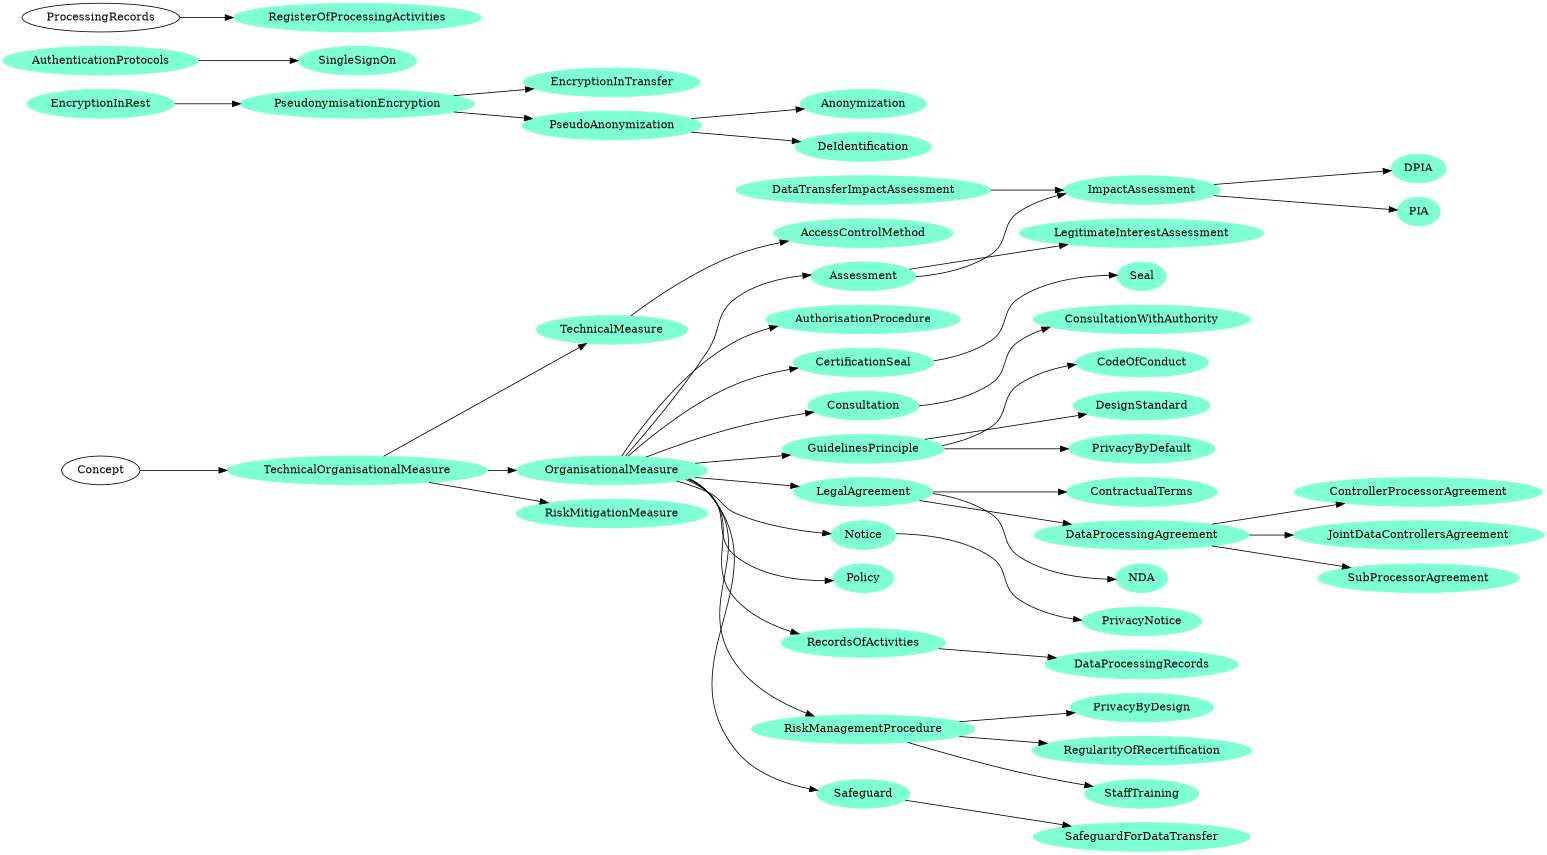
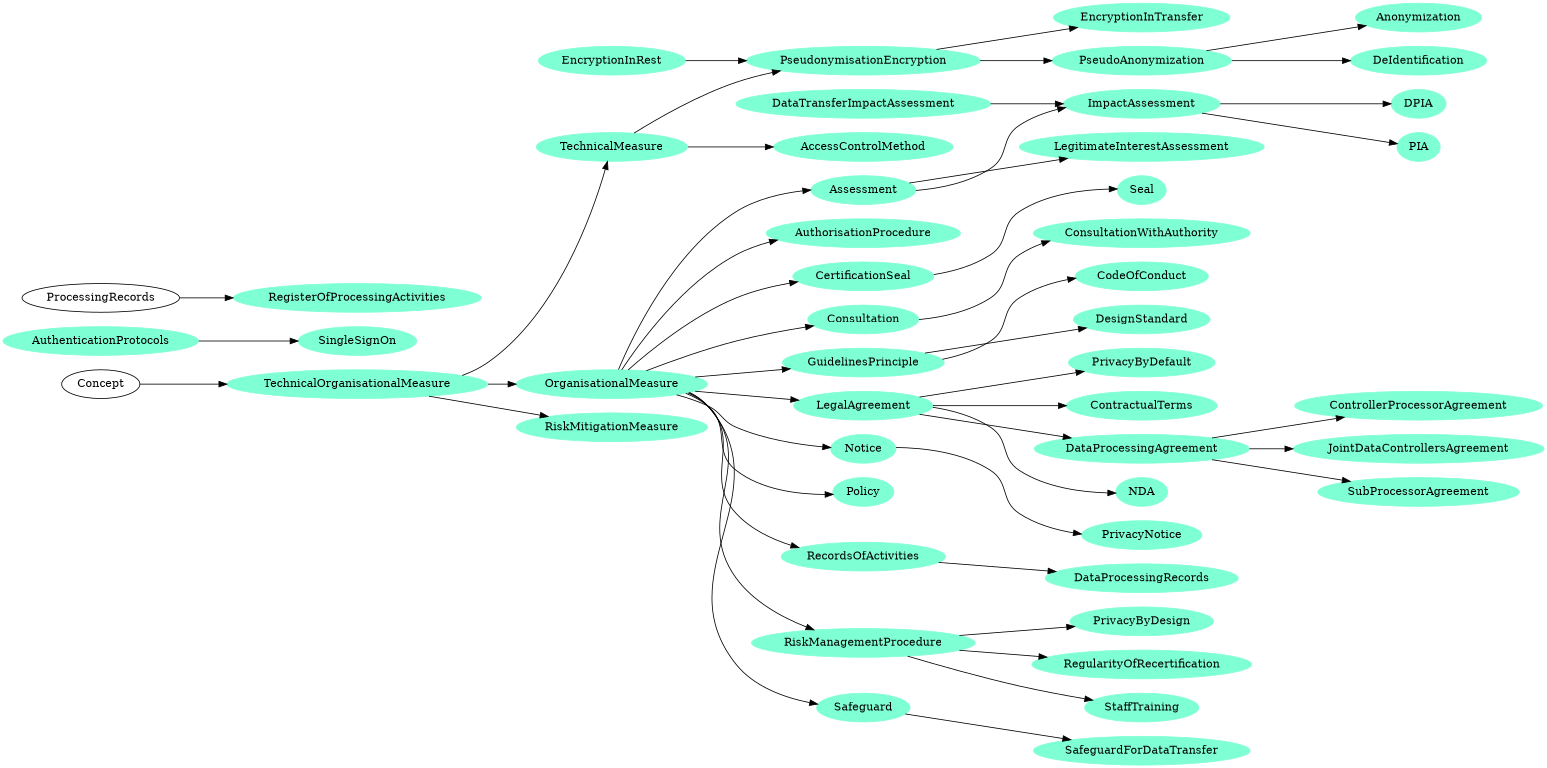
none -> (701, 97)
(1002, 449) -> (998, 385)
